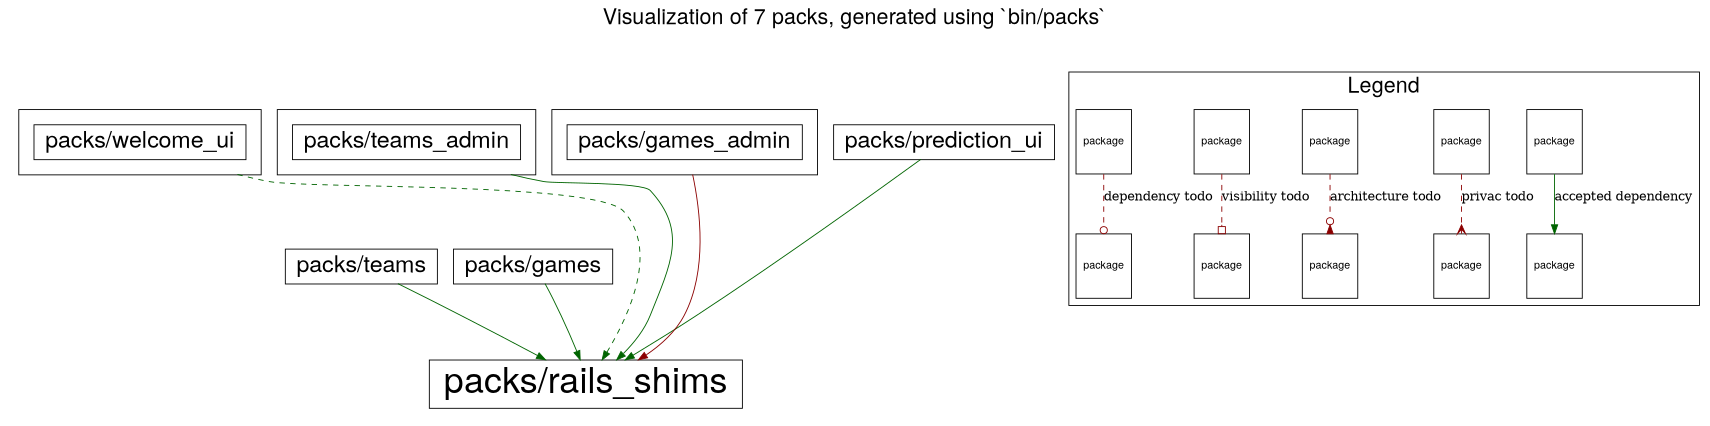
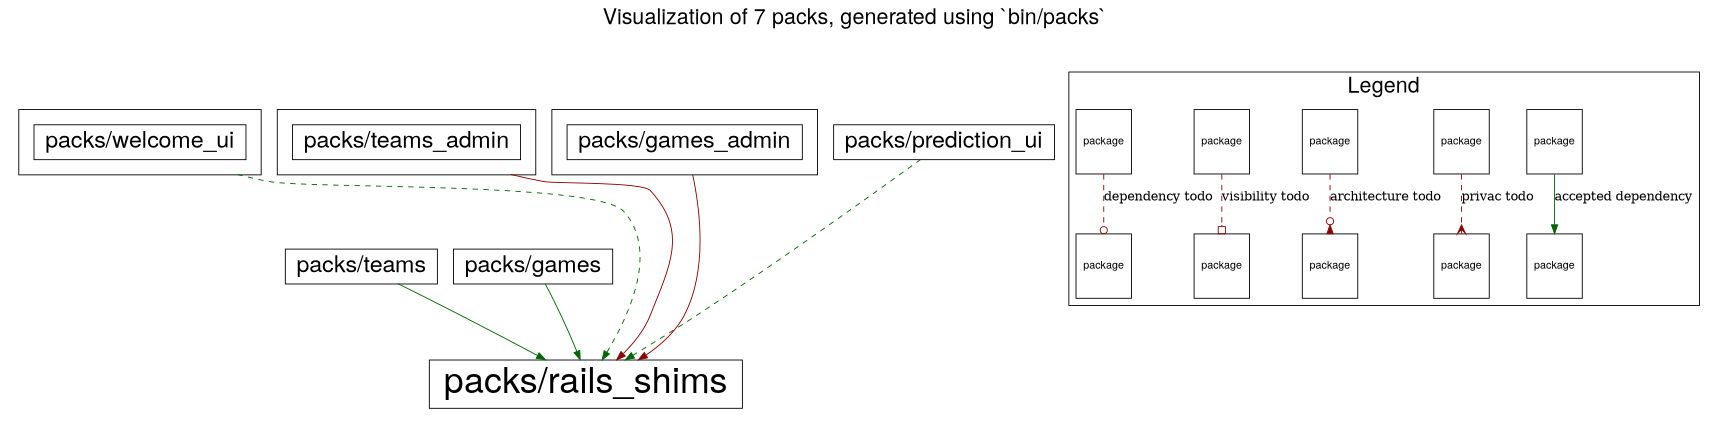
(662, 207) -> (662, 207)
(779, 260) -> (779, 260)
